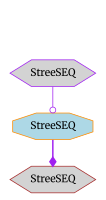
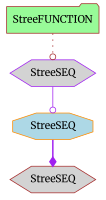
none -> (53, 20)
